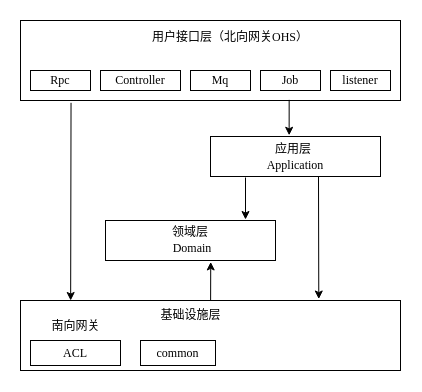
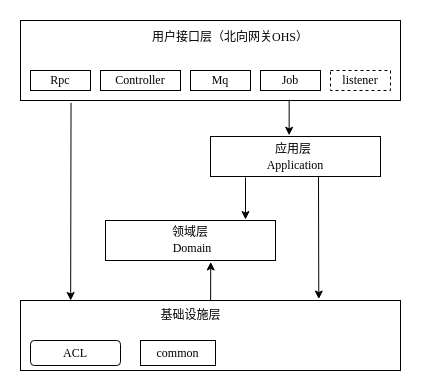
(361, 81) -> (361, 81)
(76, 327) -> none
(76, 353) -> (76, 353)
